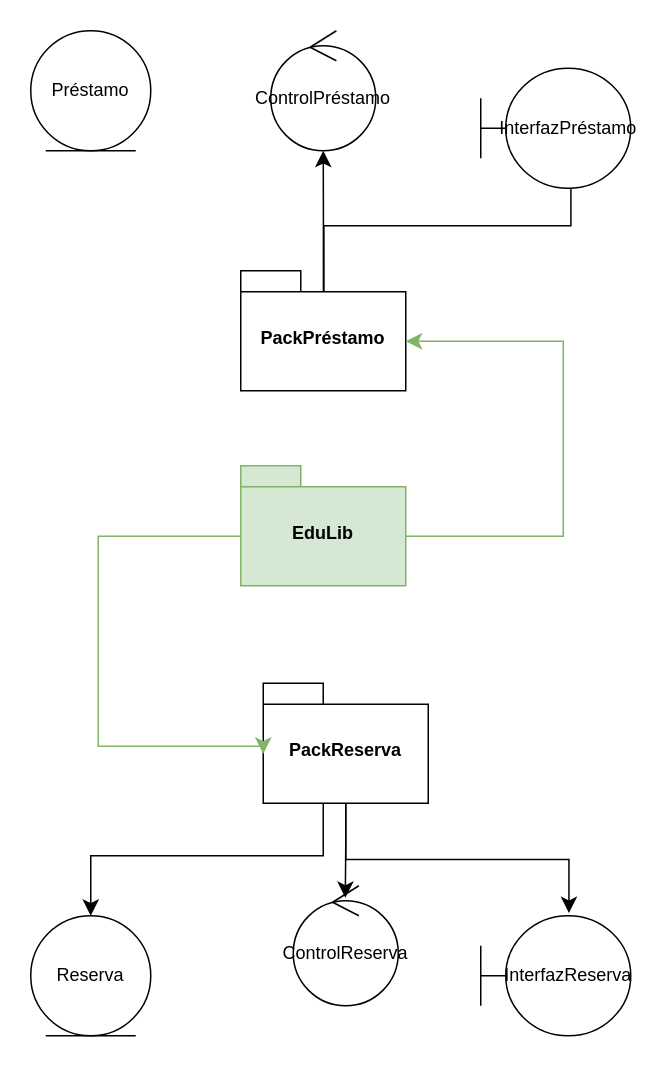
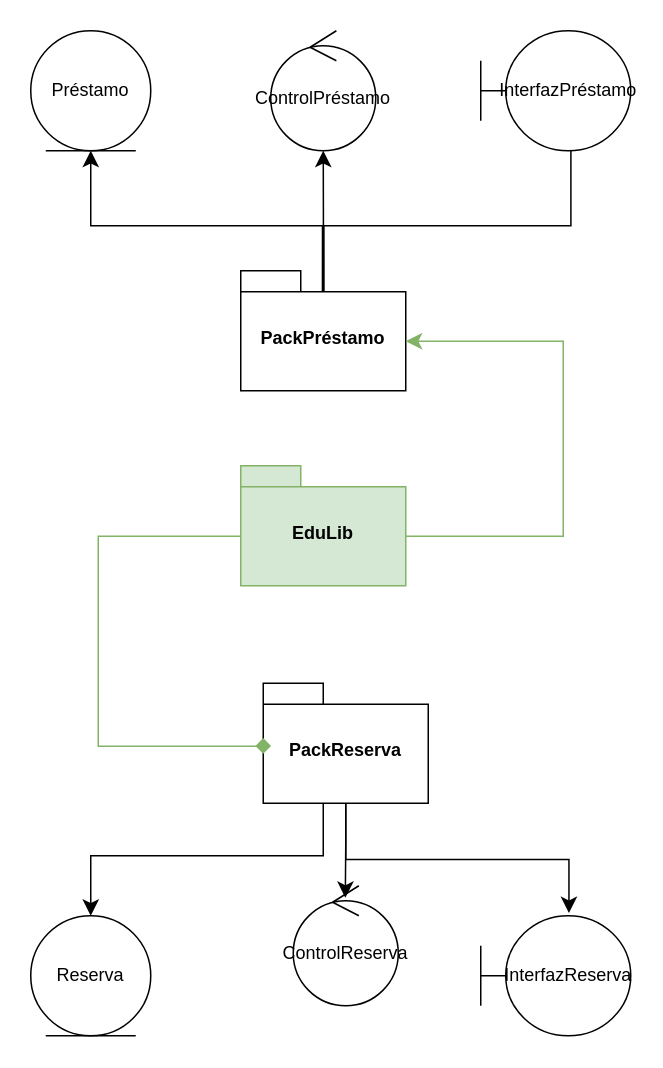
(556, 128) -> (556, 91)
none -> (174, 226)
(261, 746) -> (261, 746)
